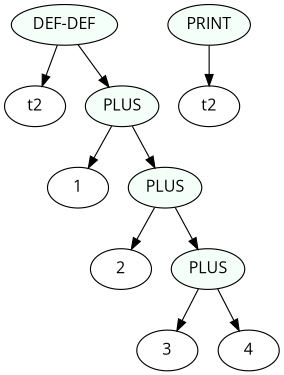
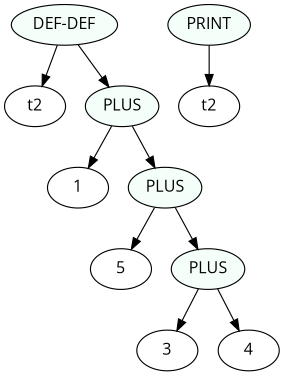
(121, 269) -> (121, 269)
